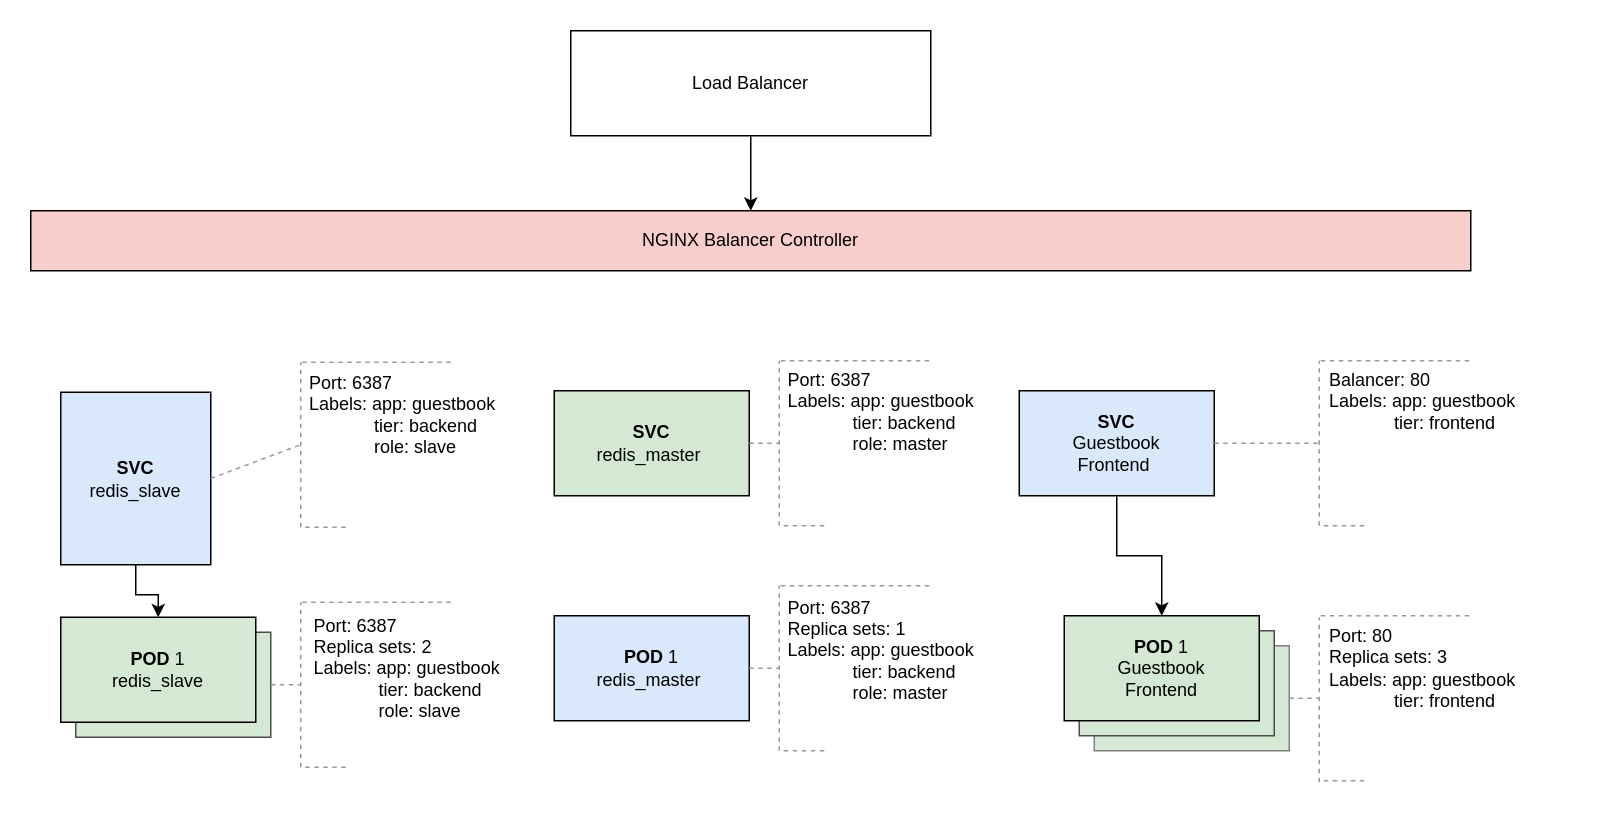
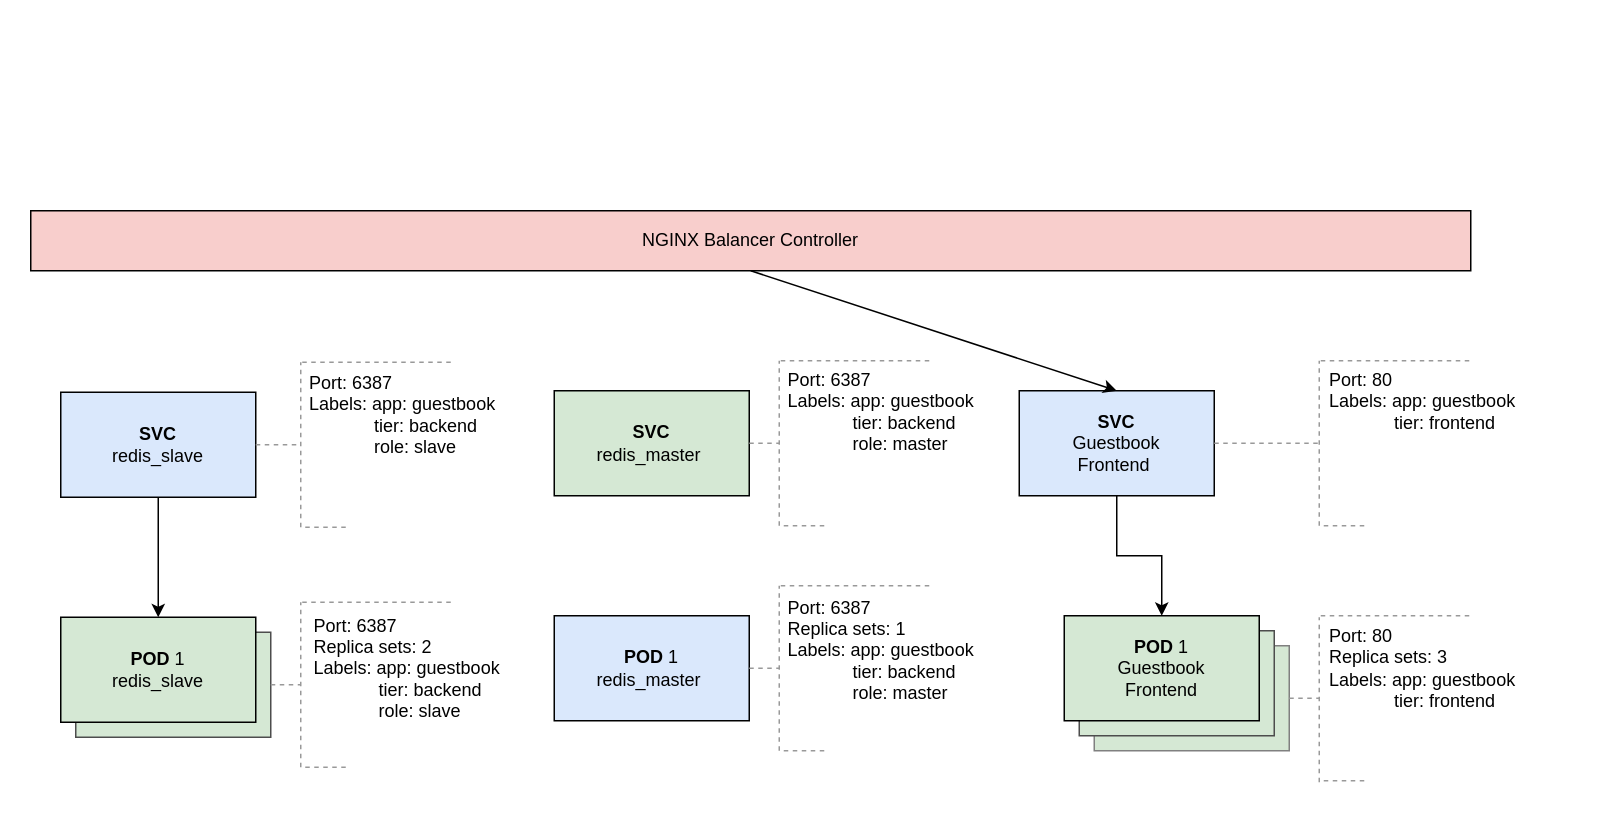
(751, 83) -> none
(751, 168) -> none
none -> (930, 329)
(1429, 401) -> (1429, 401)
(136, 479) -> (158, 445)
